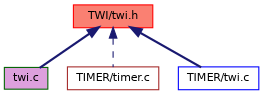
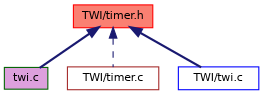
(113, 16) -> (113, 16)
(113, 78) -> (113, 78)
(219, 78) -> (219, 78)
